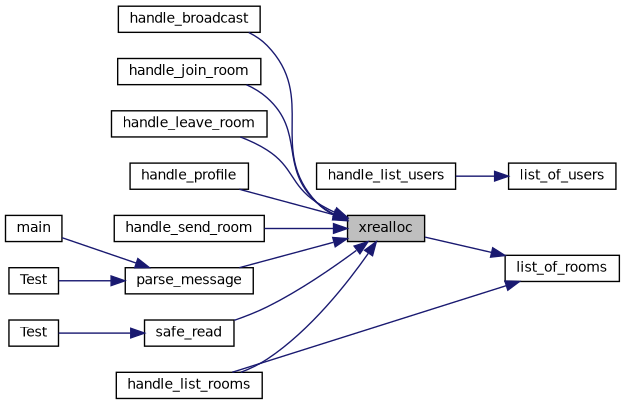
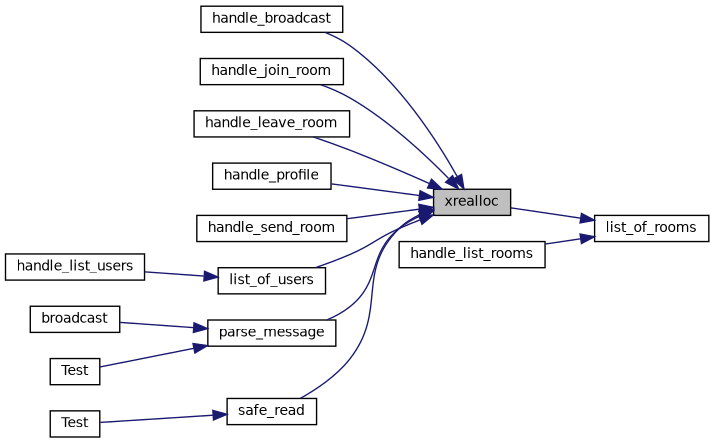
(34, 228) -> (75, 319)
(312, 321) -> (368, 245)
